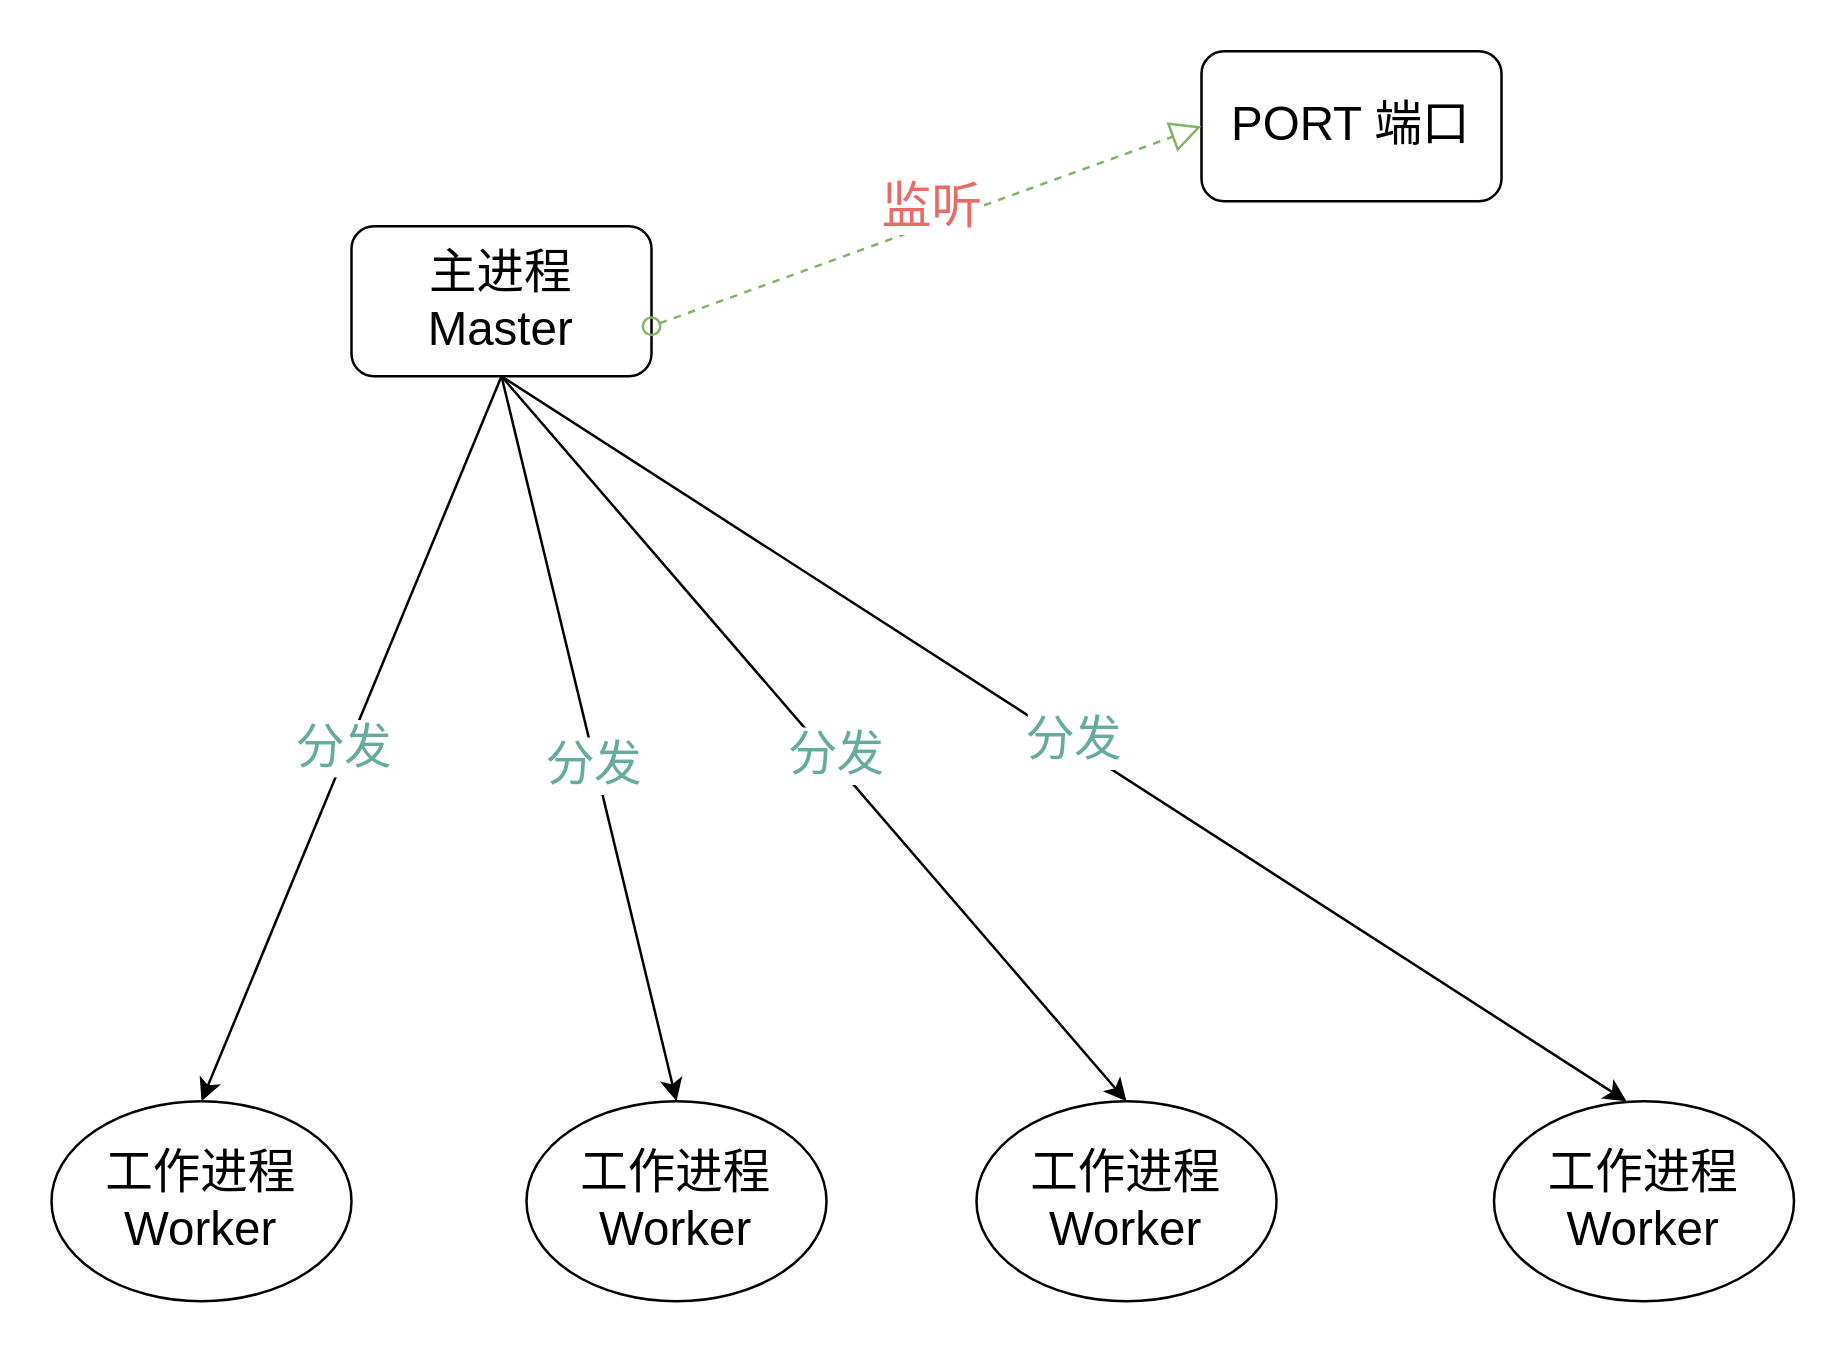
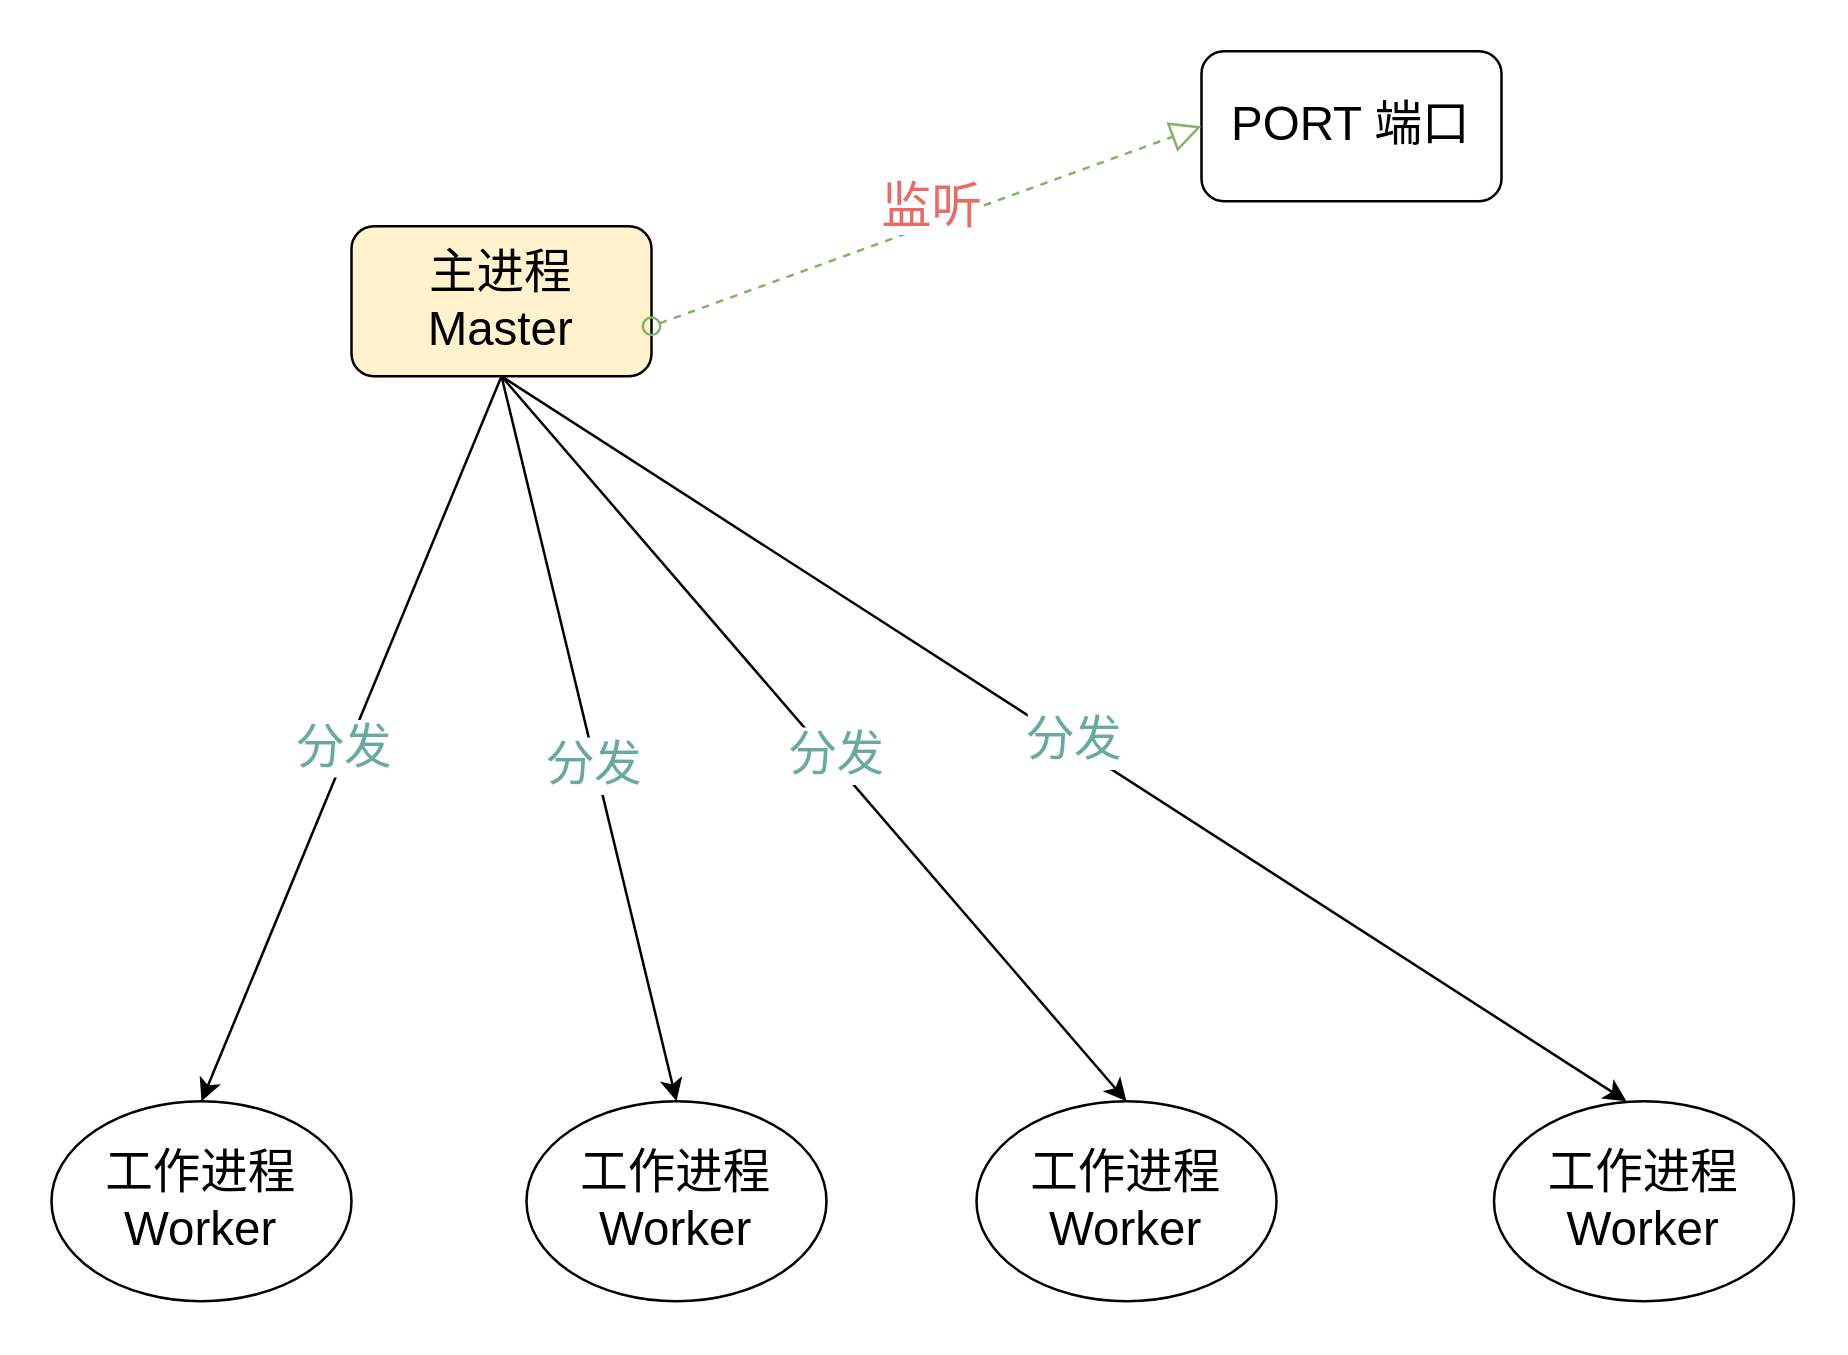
(501, 301) -> (501, 301)
